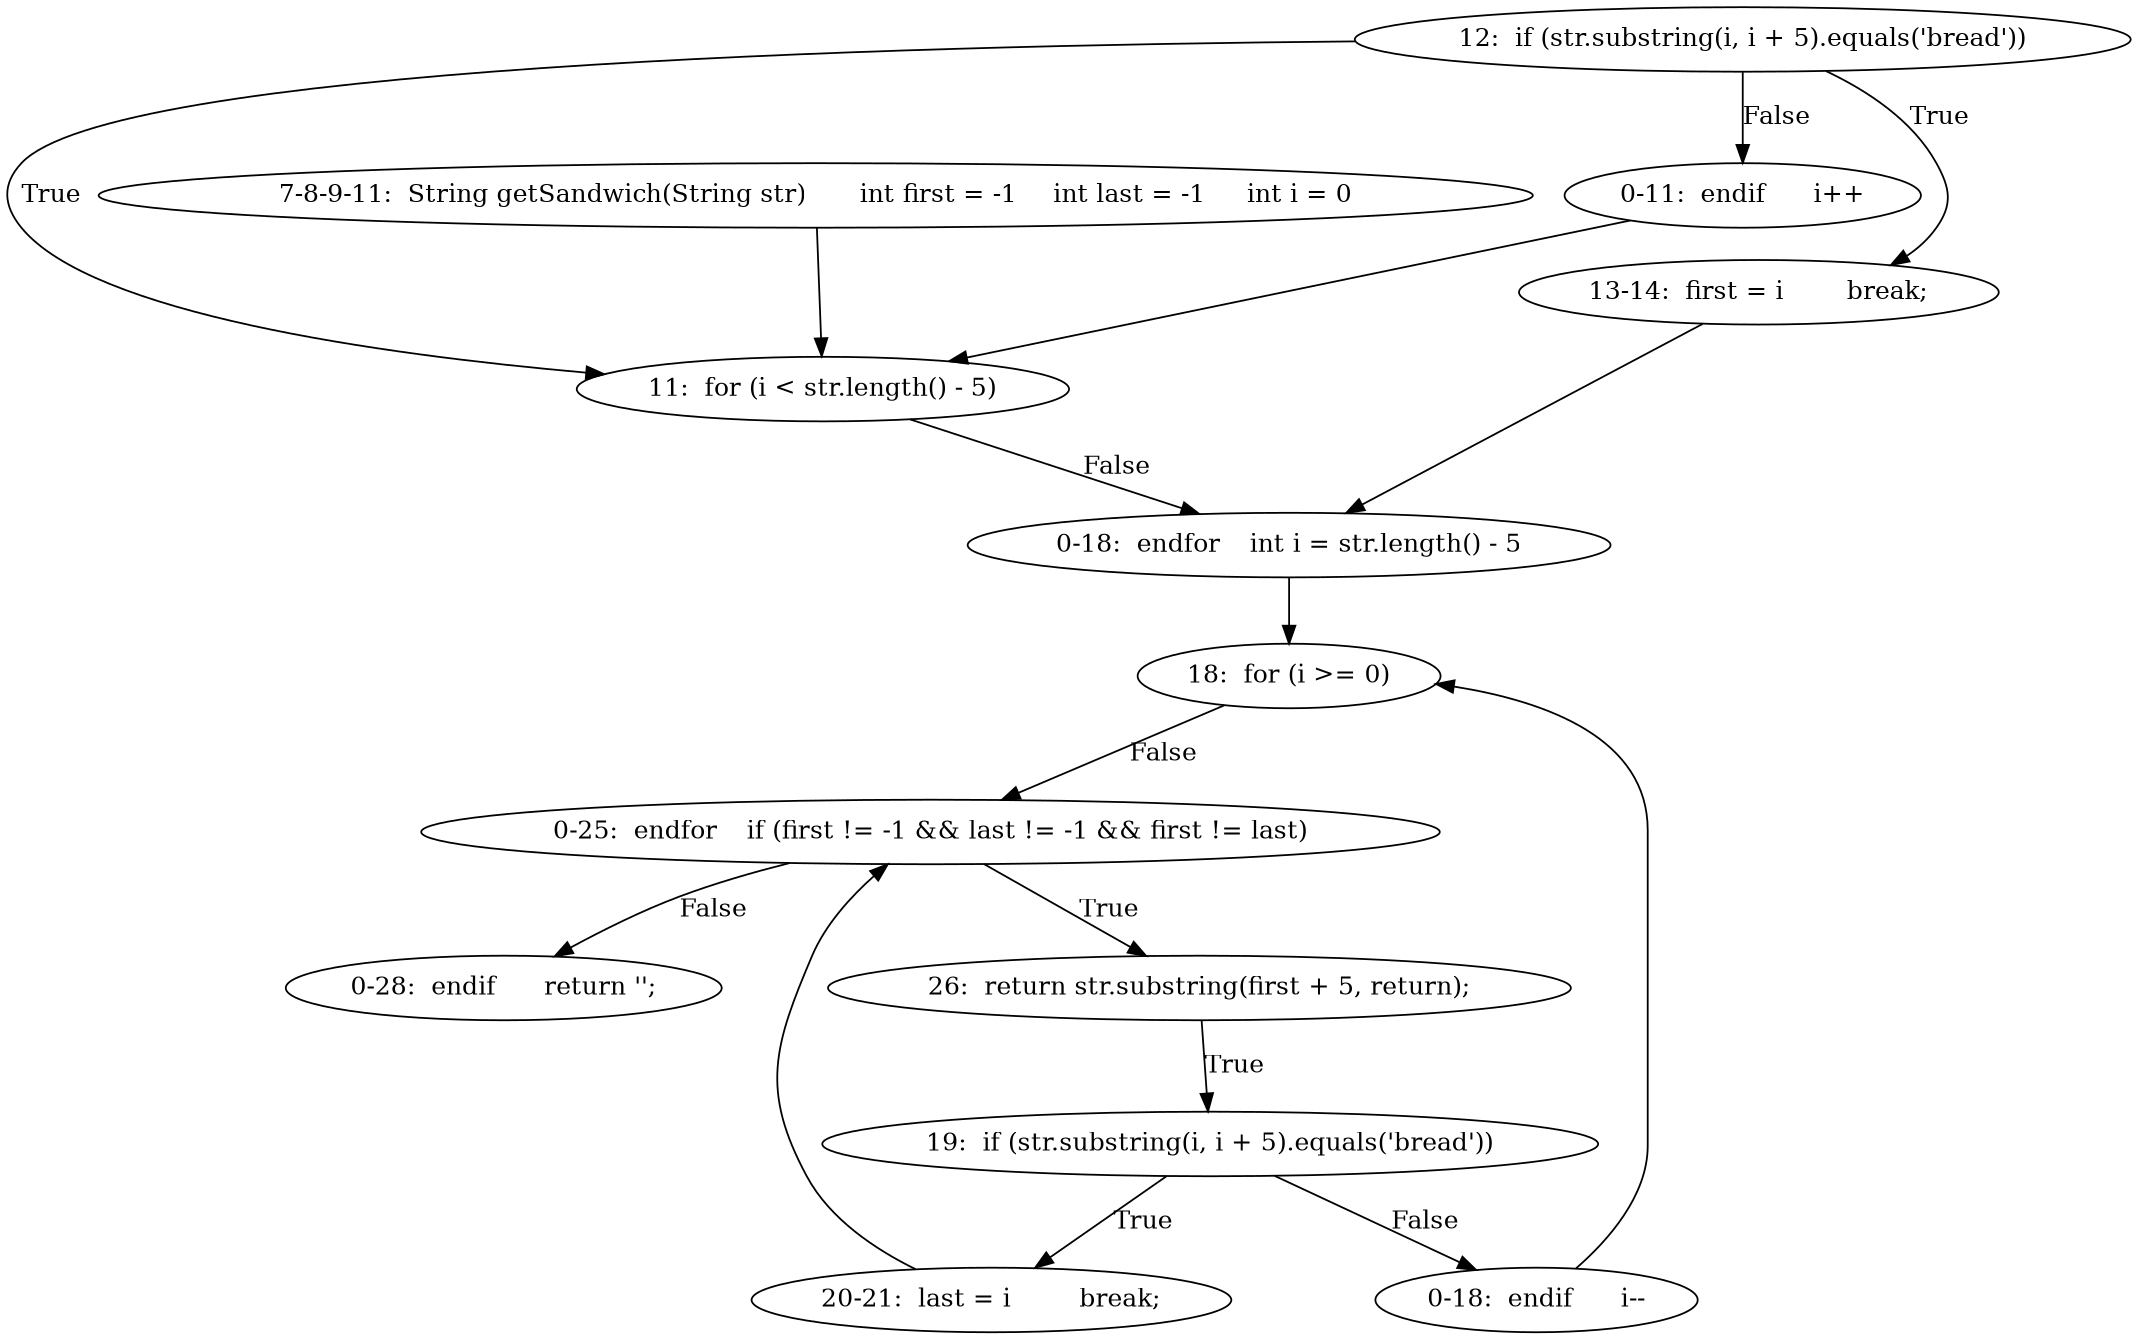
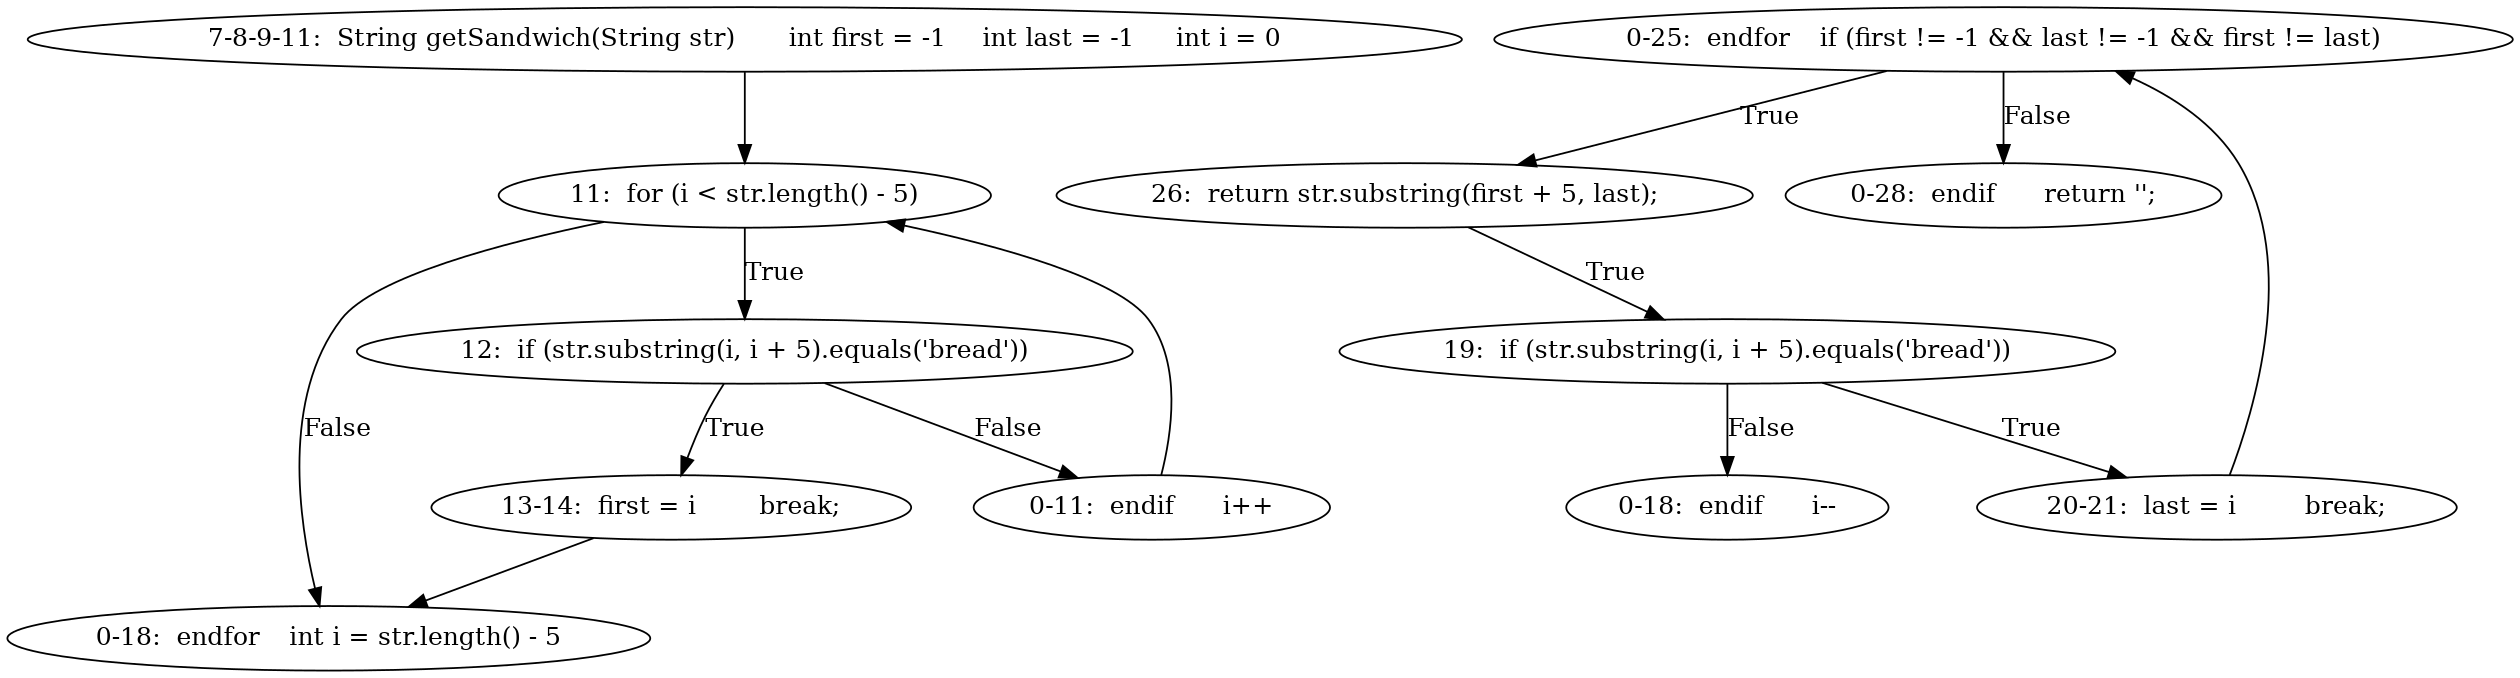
(351, 84) -> (745, 264)
(1289, 676) -> none
(1199, 988) -> (1405, 195)
